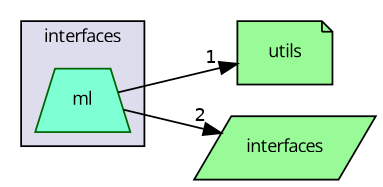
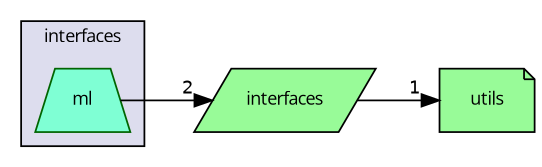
(169, 80) -> (389, 100)
